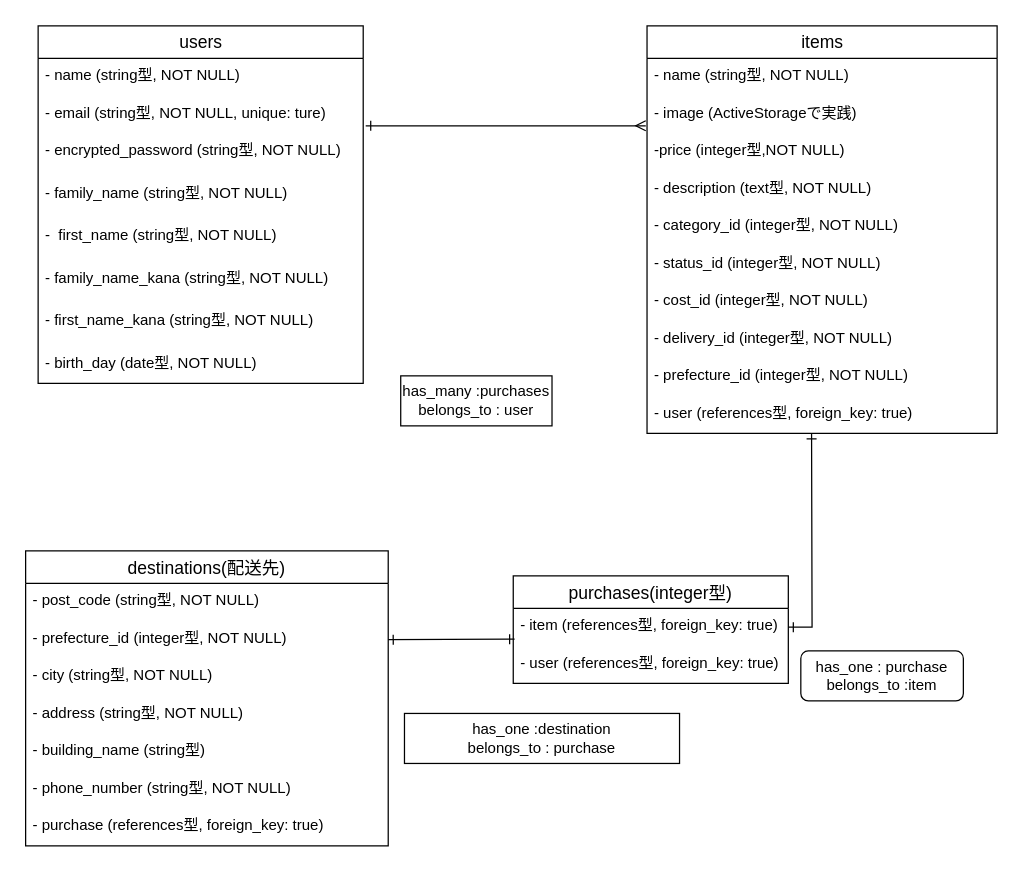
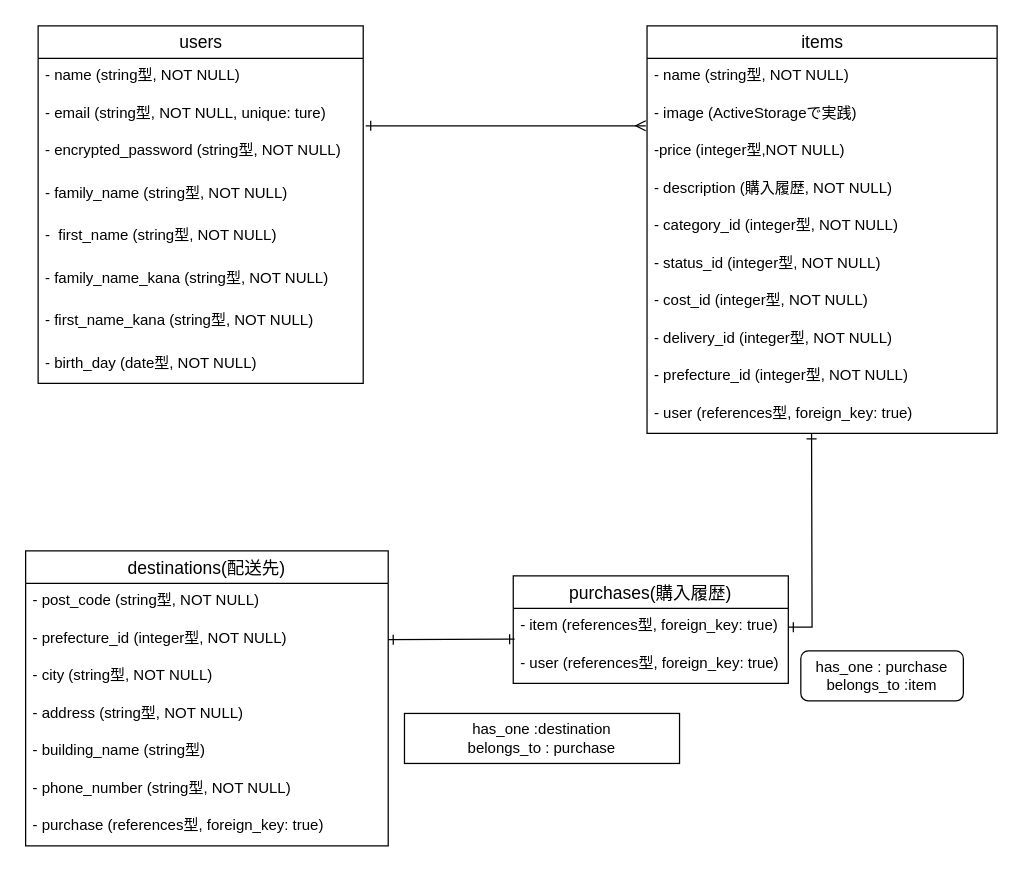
(774, 188) -> (779, 188)
(476, 401) -> none
(650, 593) -> (650, 593)
